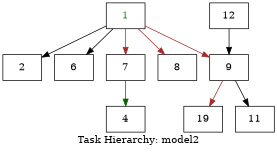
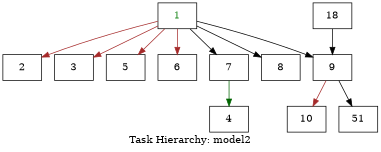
(229, 16) -> (332, 16)
(126, 38) -> (201, 39)
(102, 39) -> (177, 38)
(149, 39) -> (226, 40)
(77, 40) -> (103, 36)
(174, 40) -> (252, 36)
none -> (74, 67)
none -> (126, 67)
(203, 119) -> (307, 119)
(255, 119) -> (358, 119)
